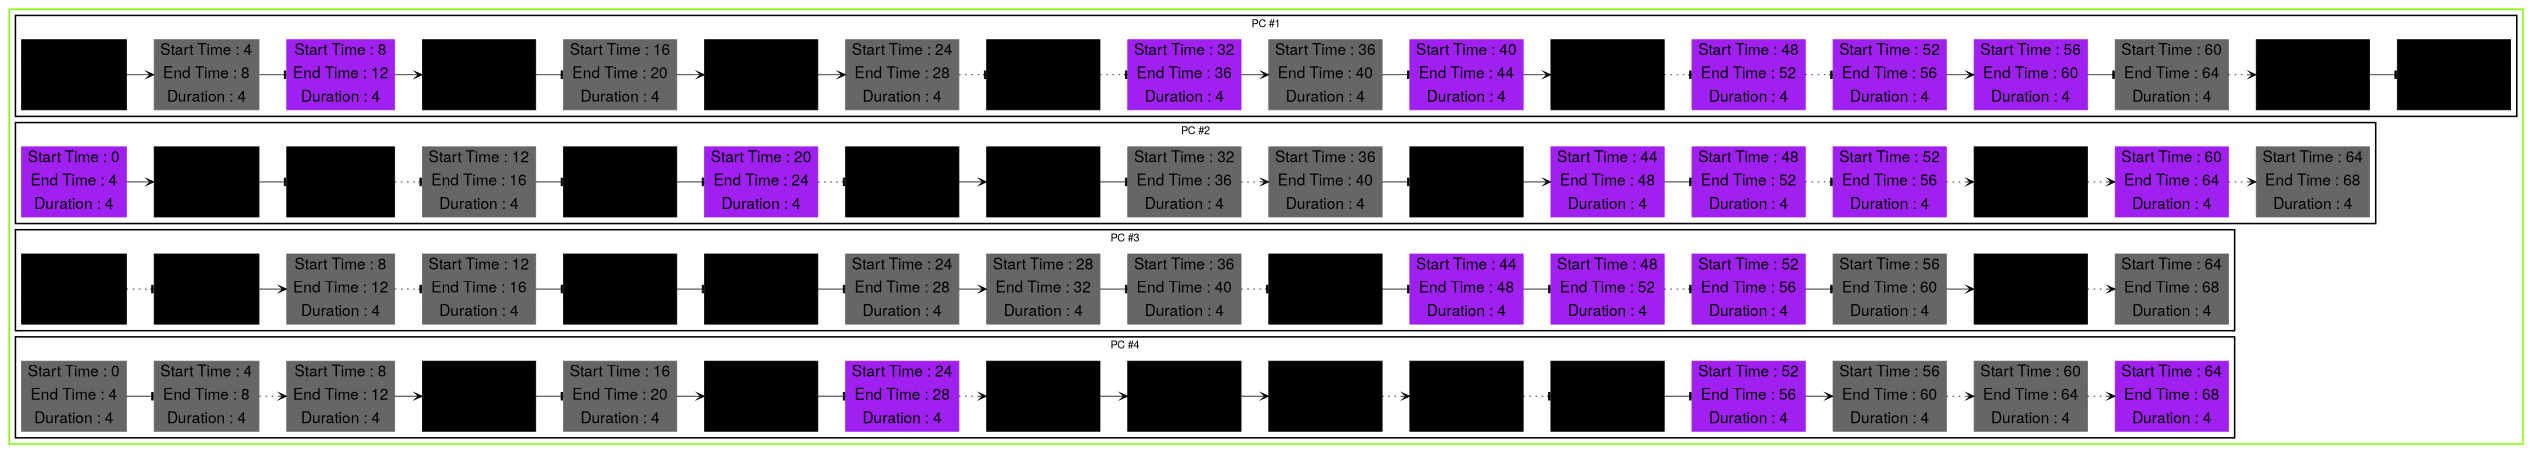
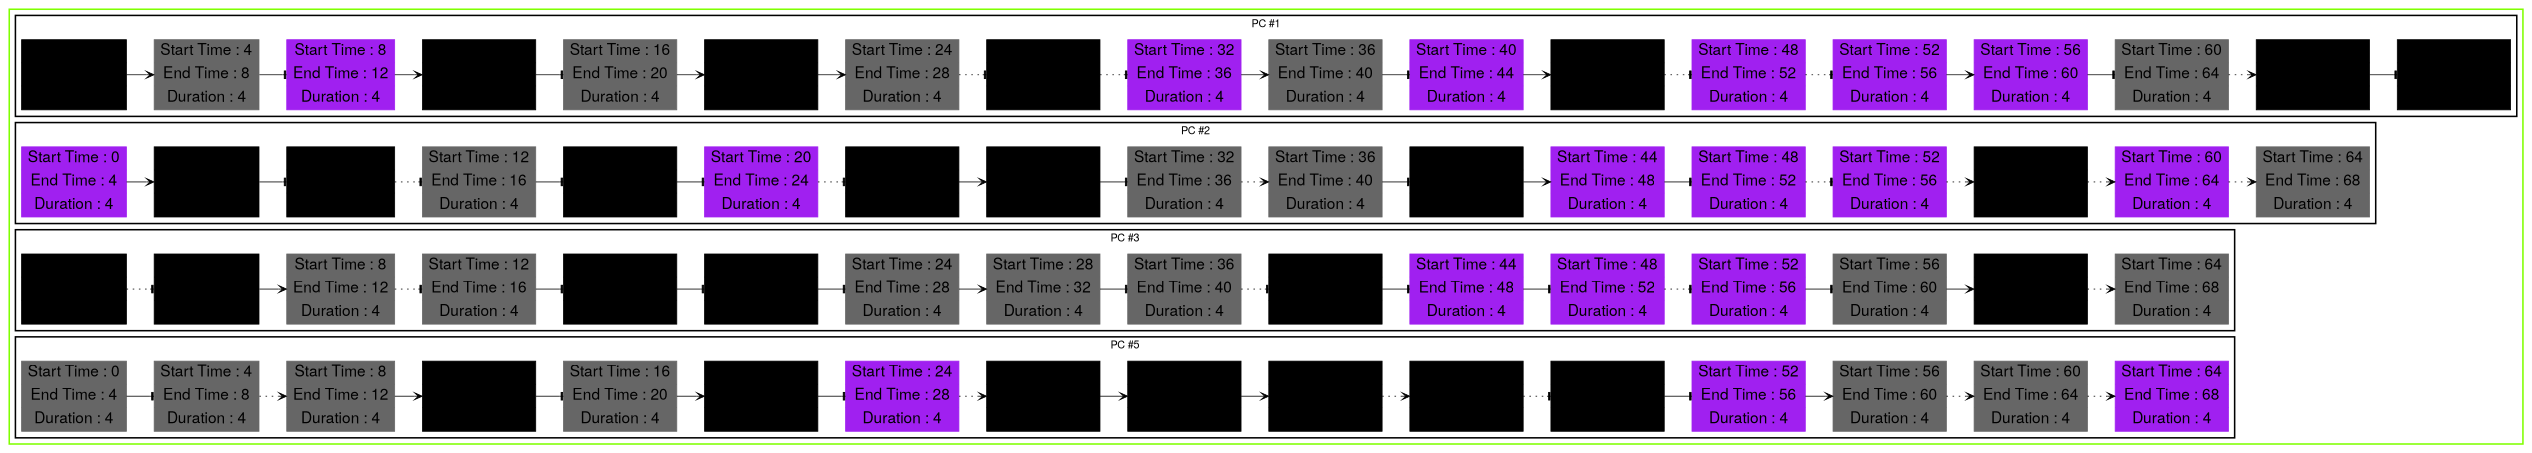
(1125, 346) -> (1125, 346)
